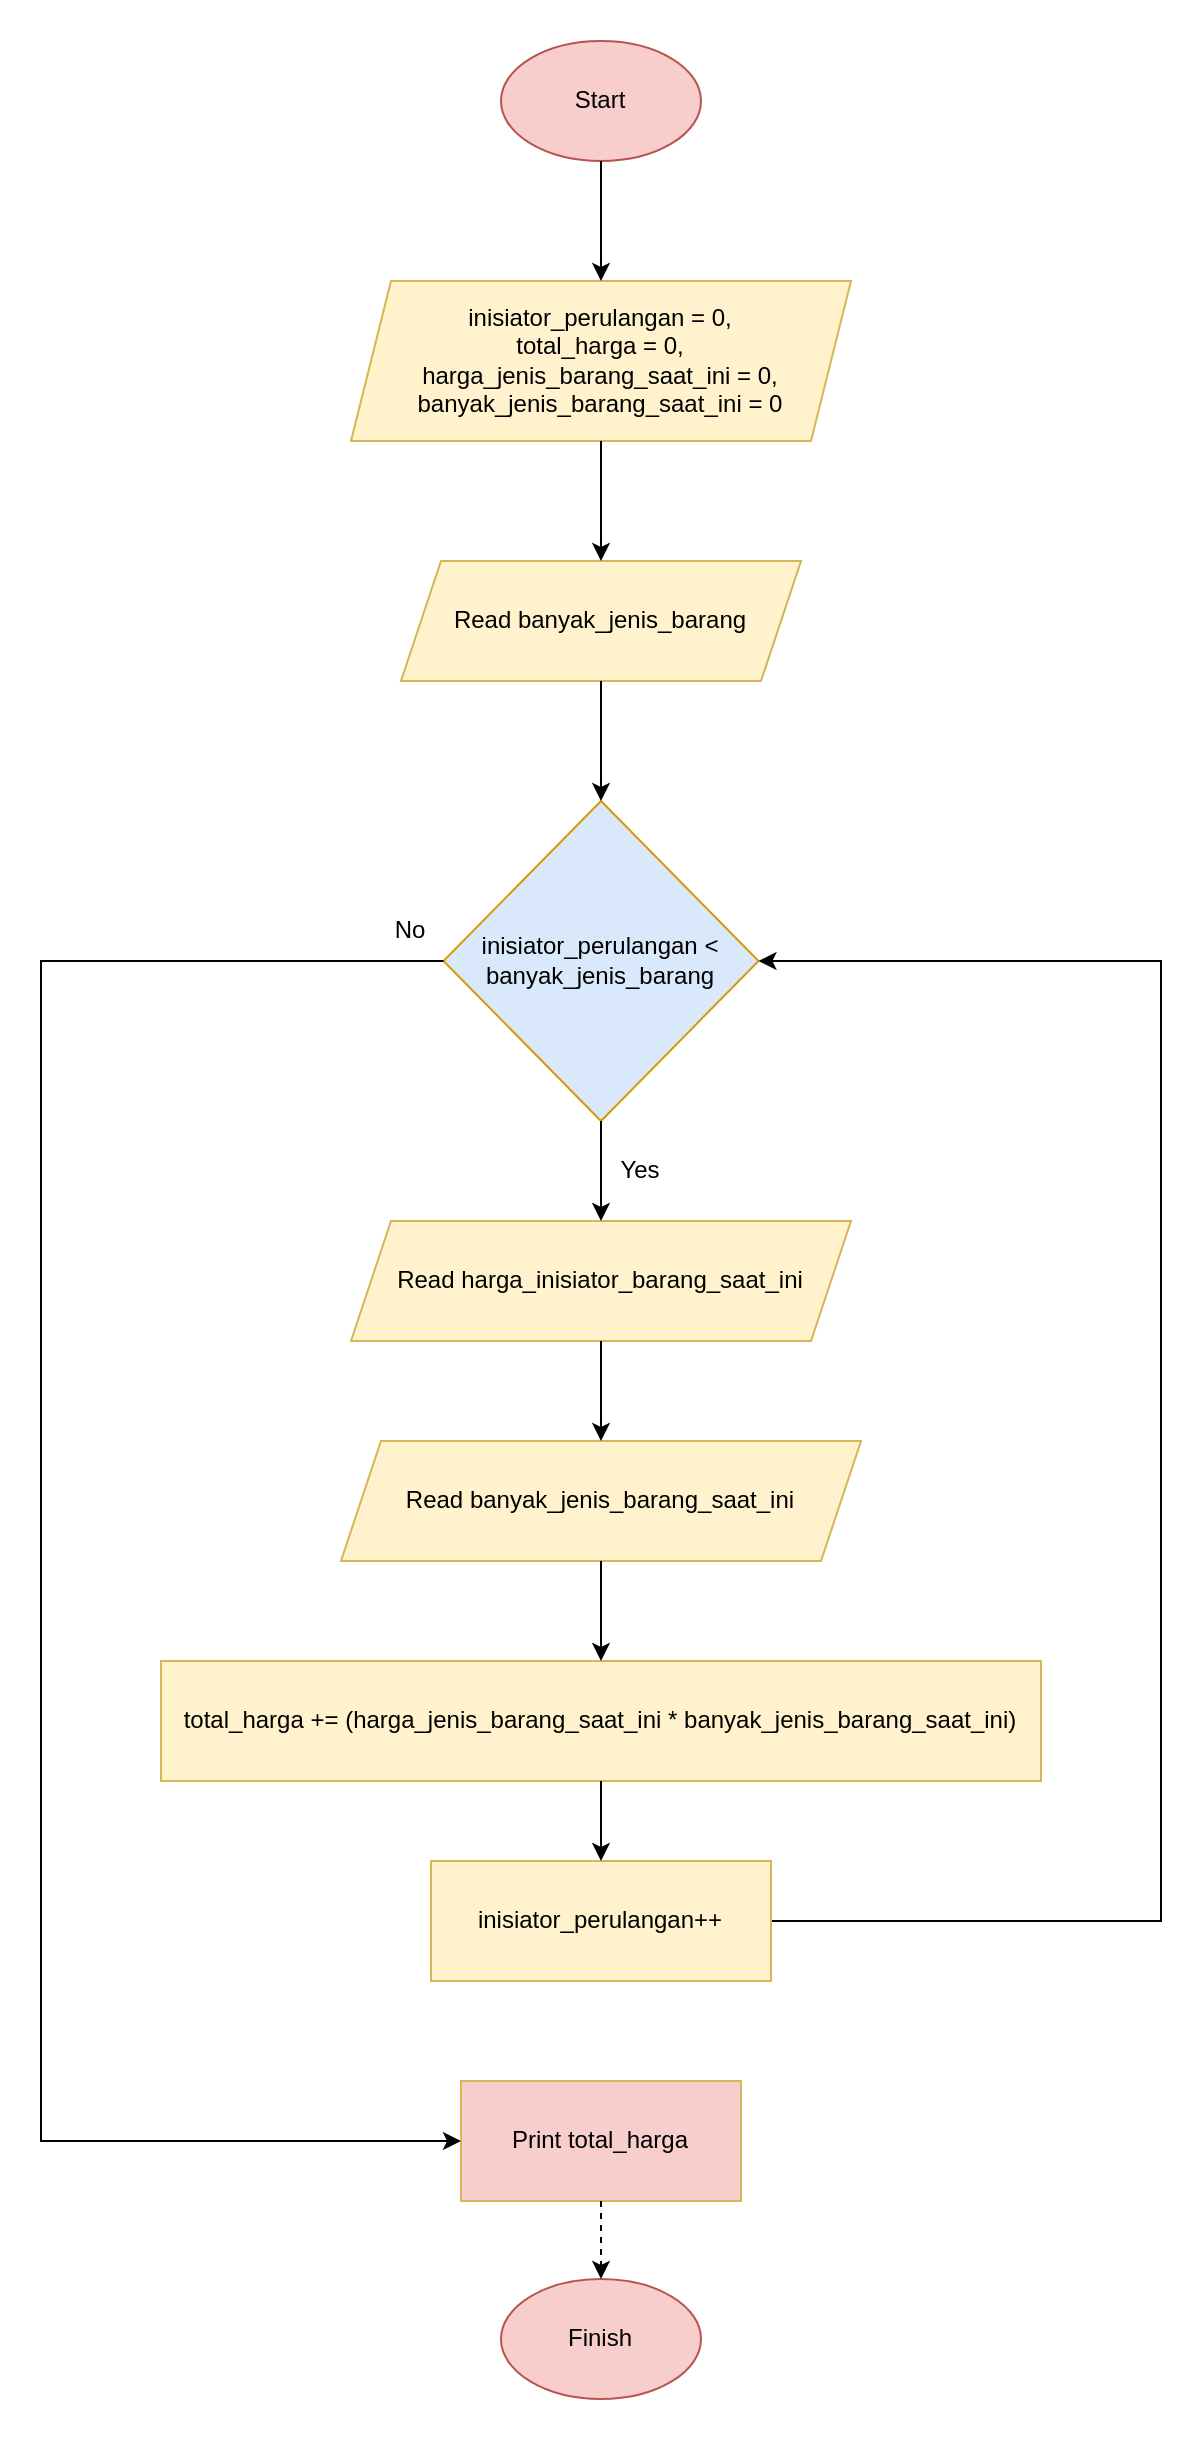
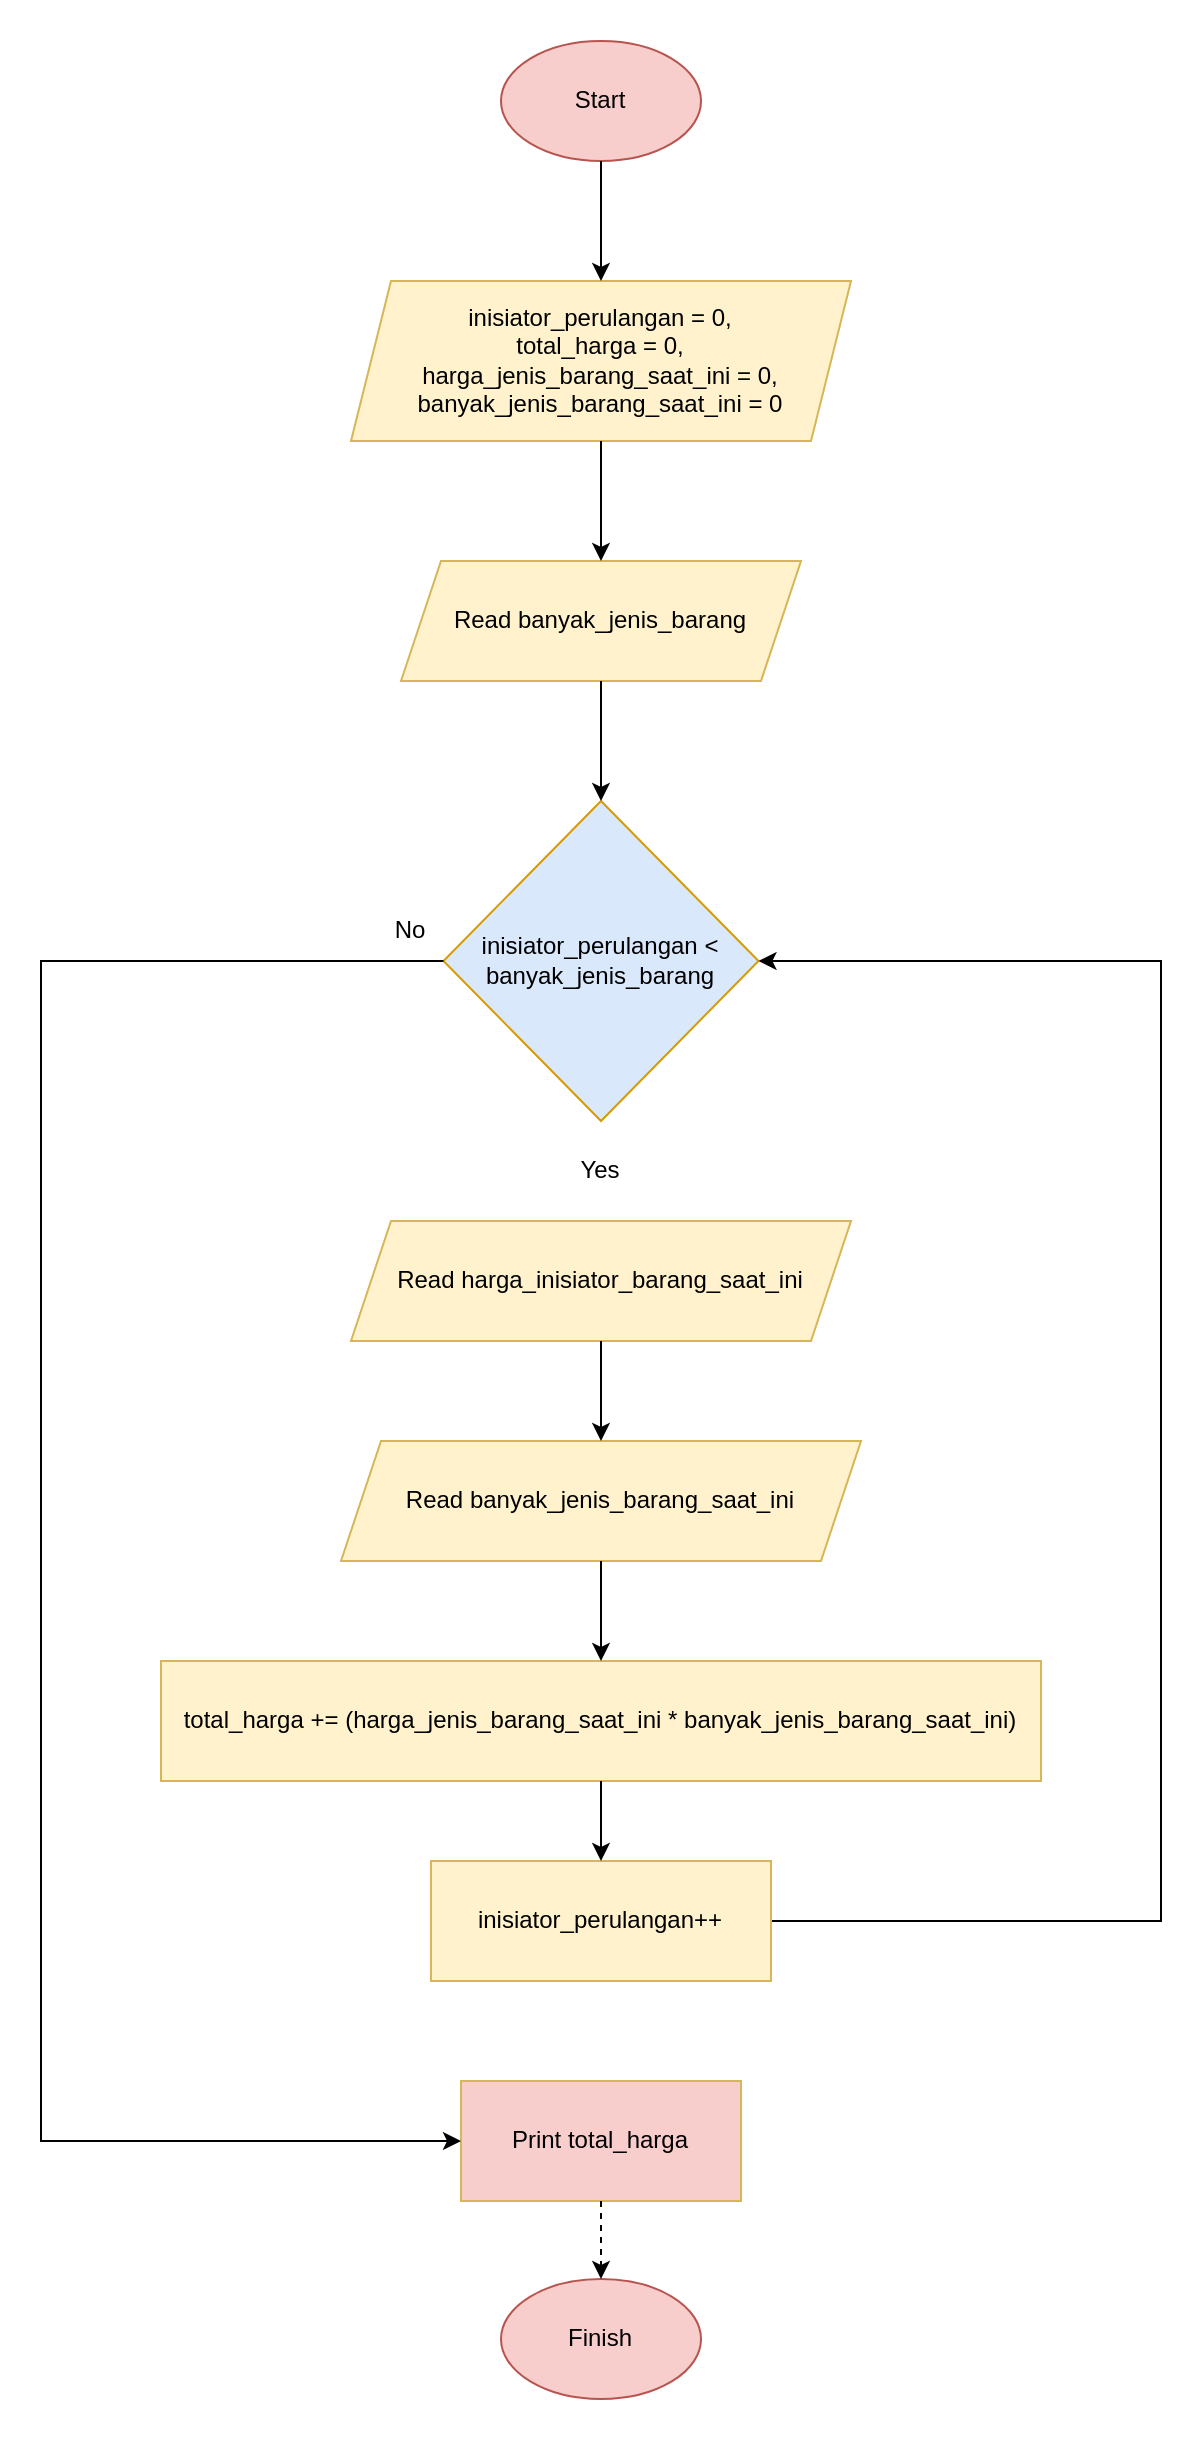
(601, 1164) -> none
(641, 1171) -> (601, 1171)
